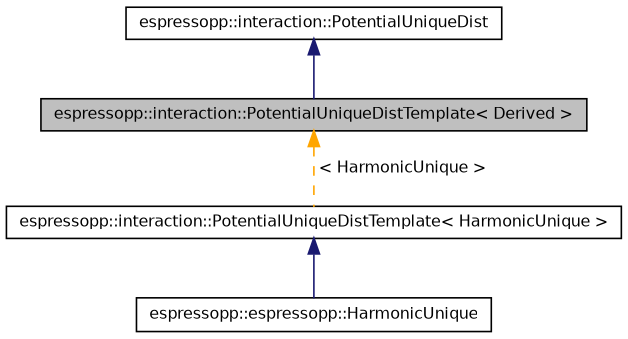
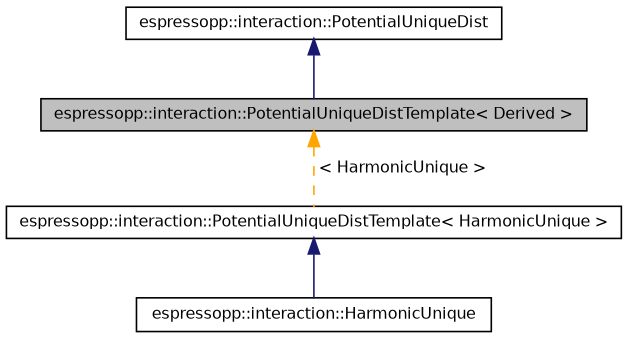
(314, 315) -> (314, 315)
